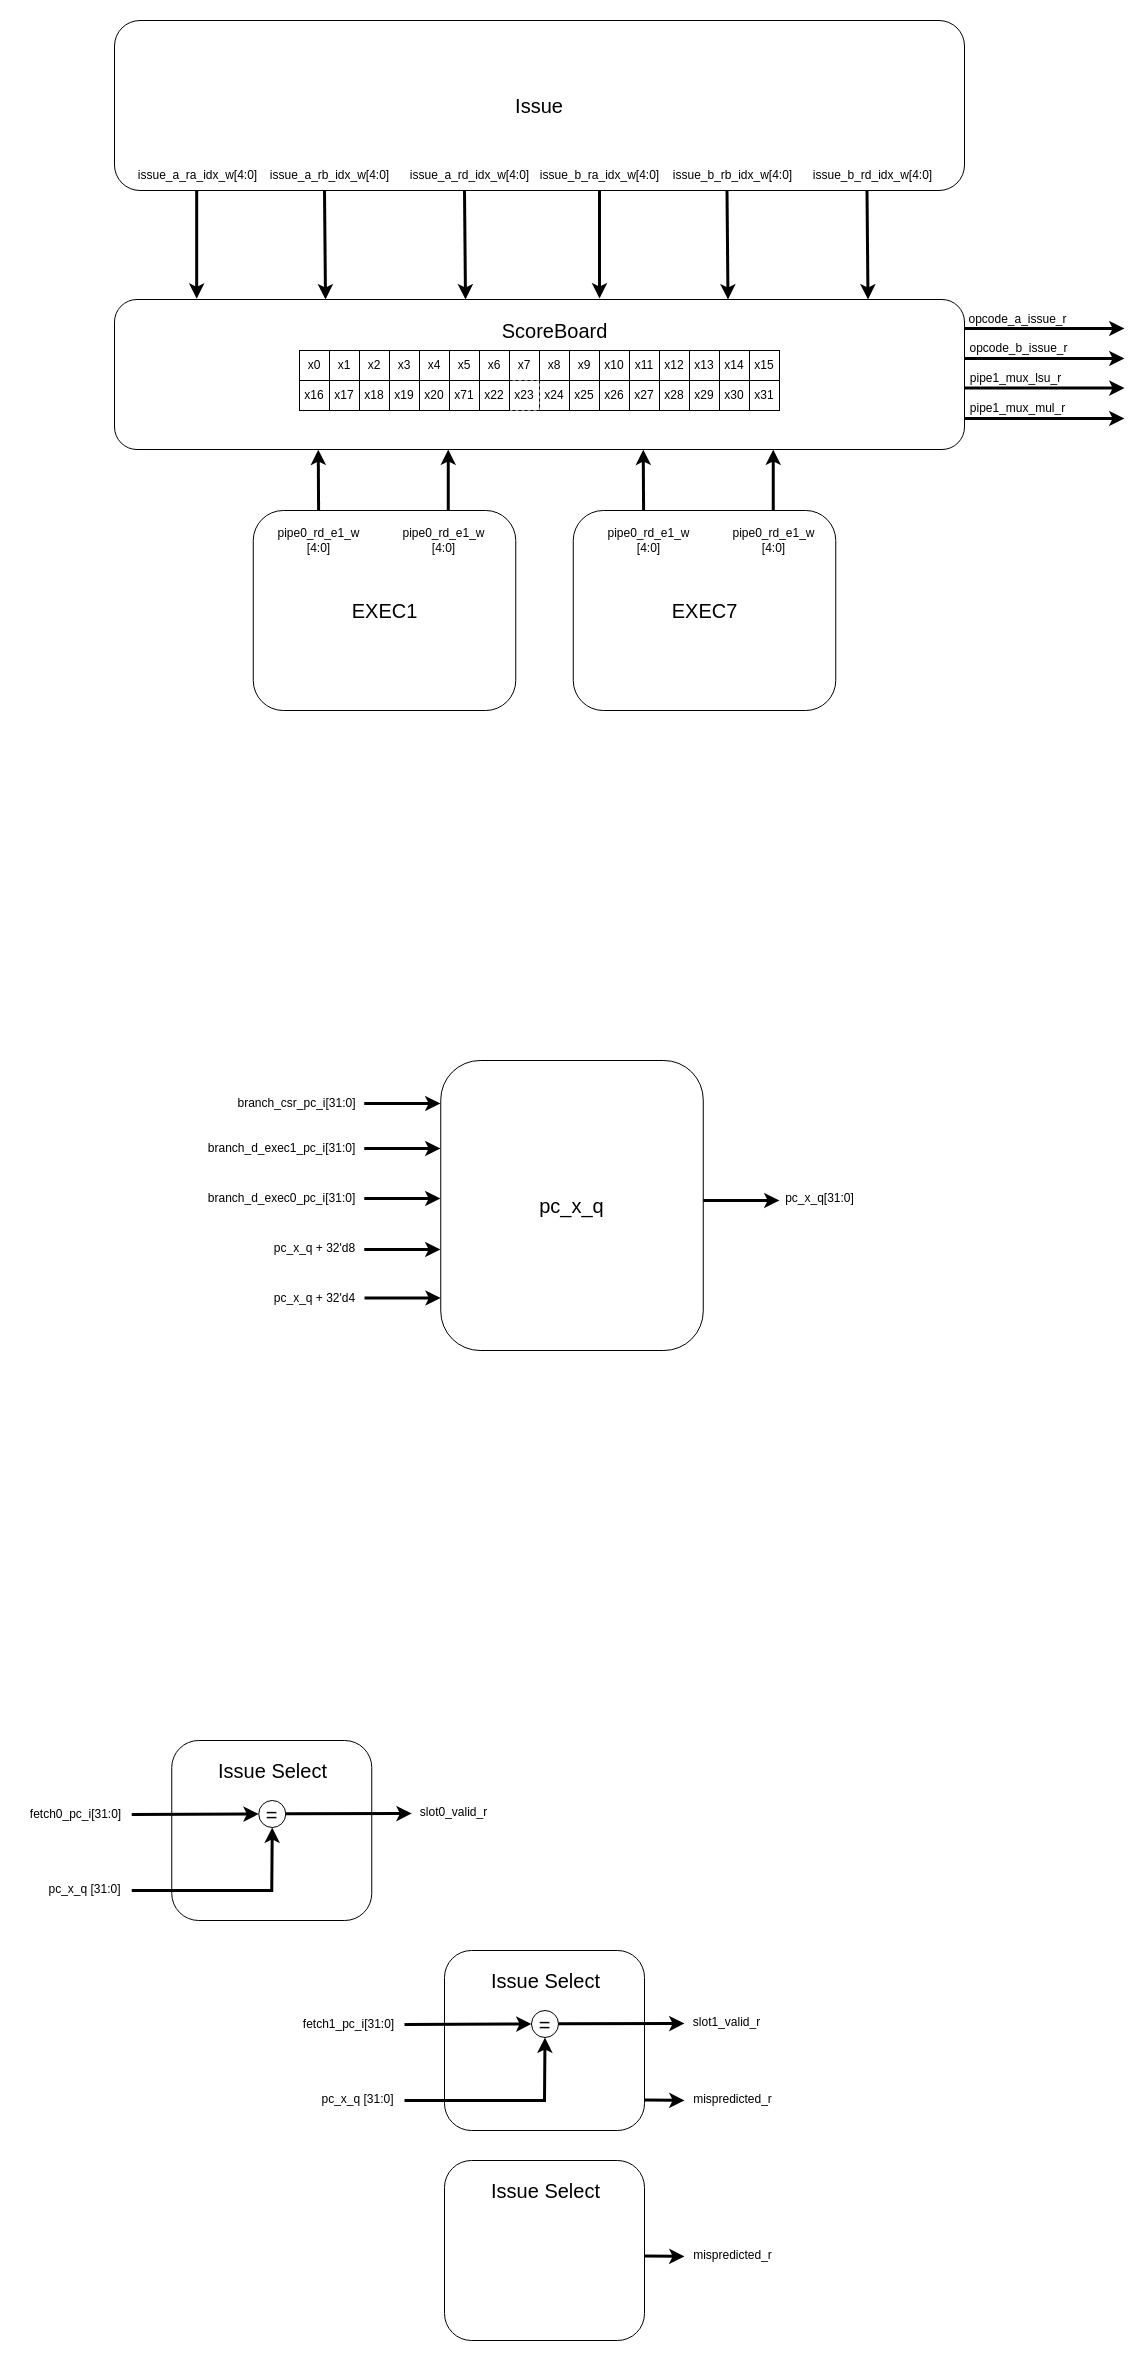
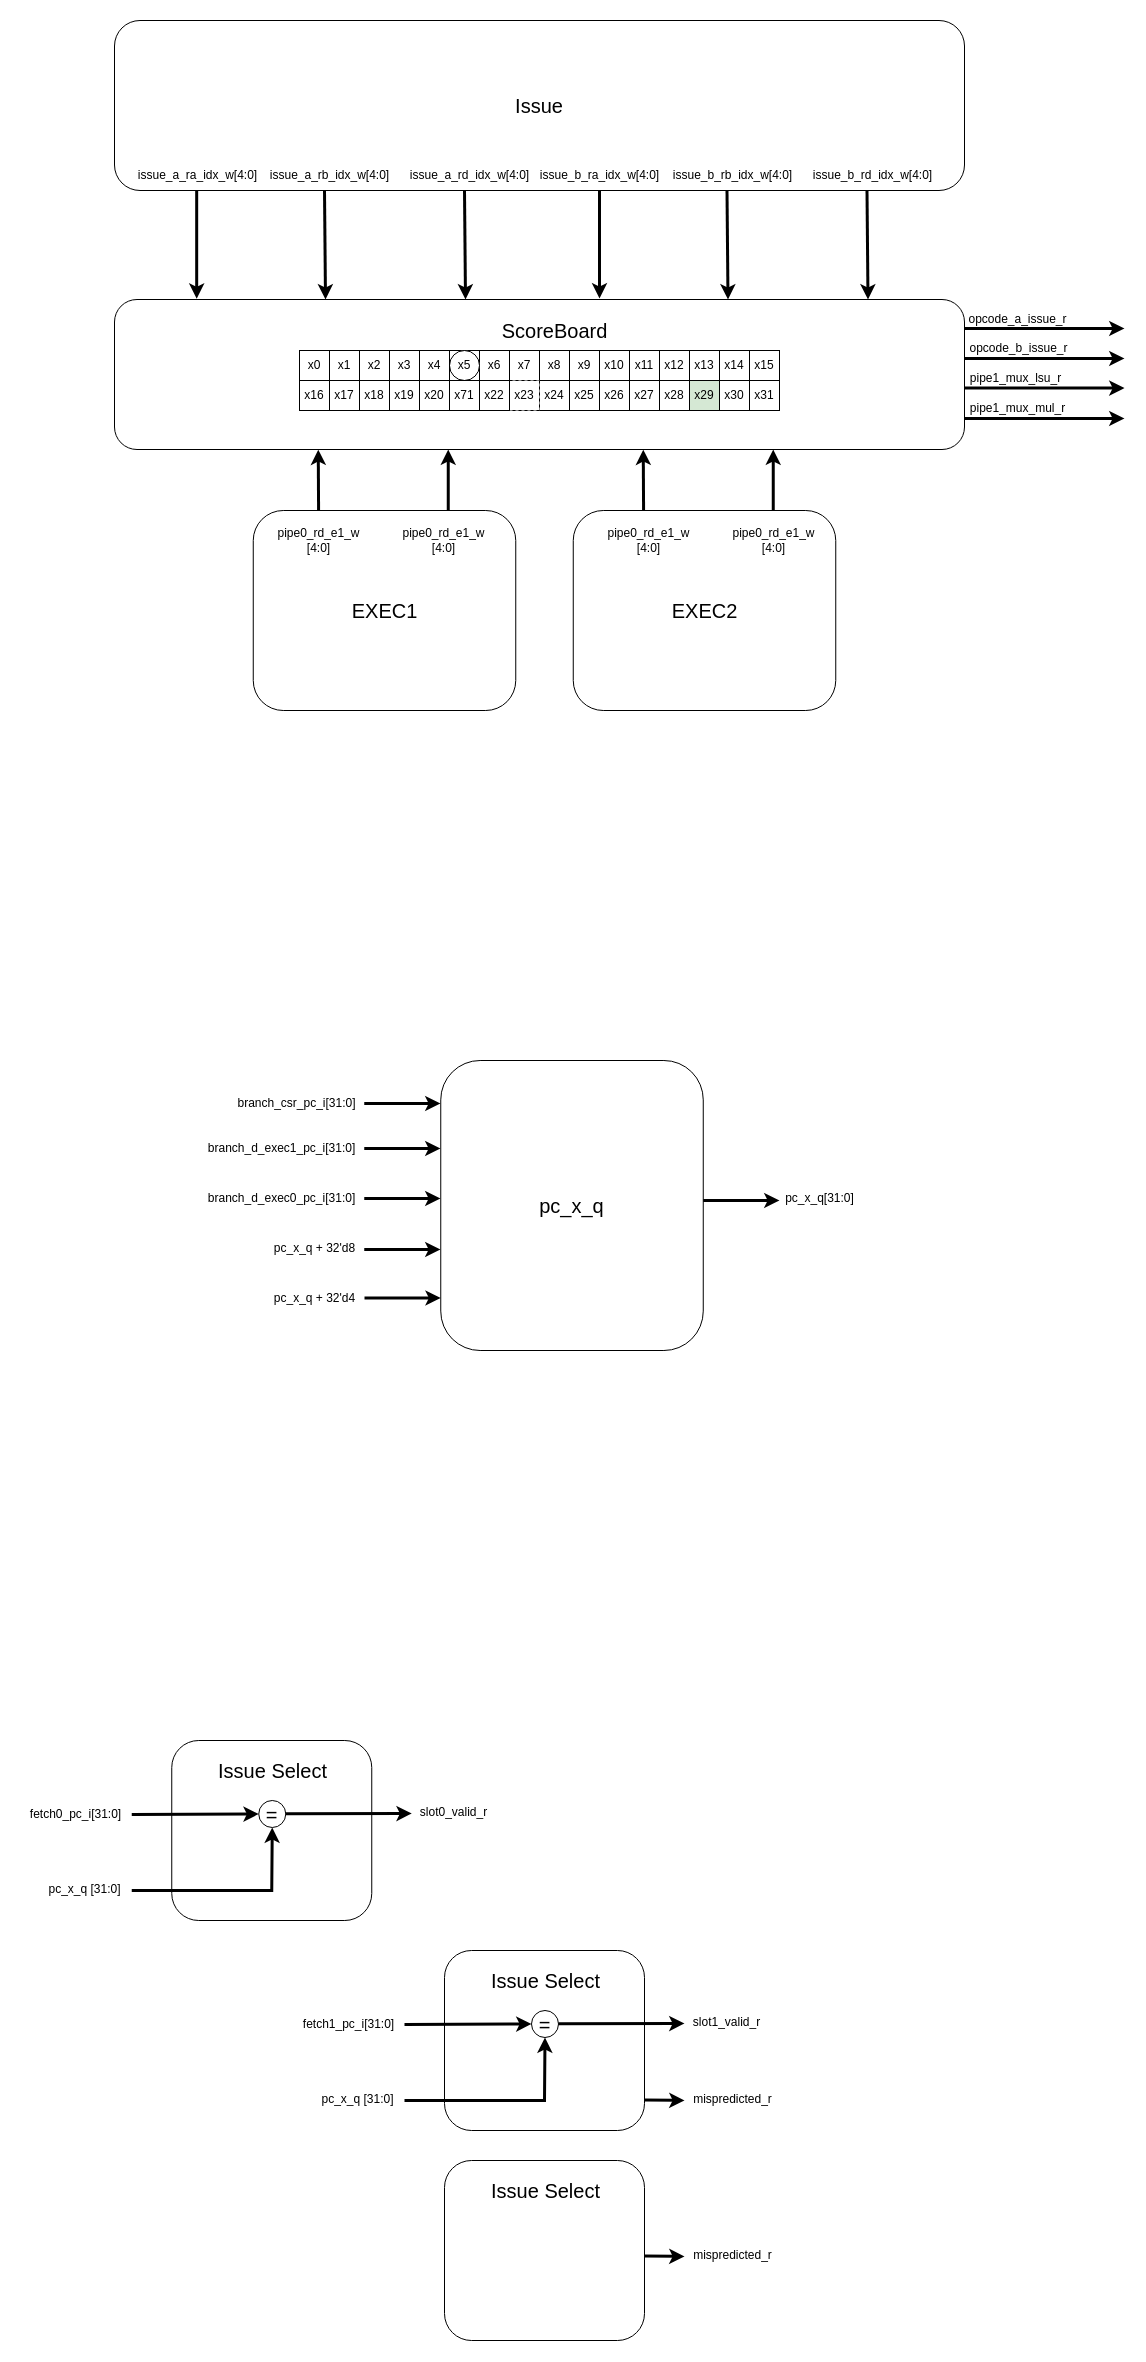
(465, 366) -> (465, 366)
(705, 396) -> (705, 396)
(705, 611) -> (705, 611)
